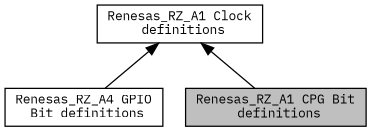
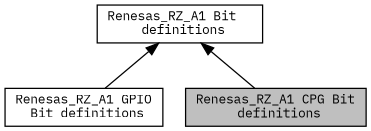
(180, 24) -> (180, 24)
(84, 107) -> (84, 107)
